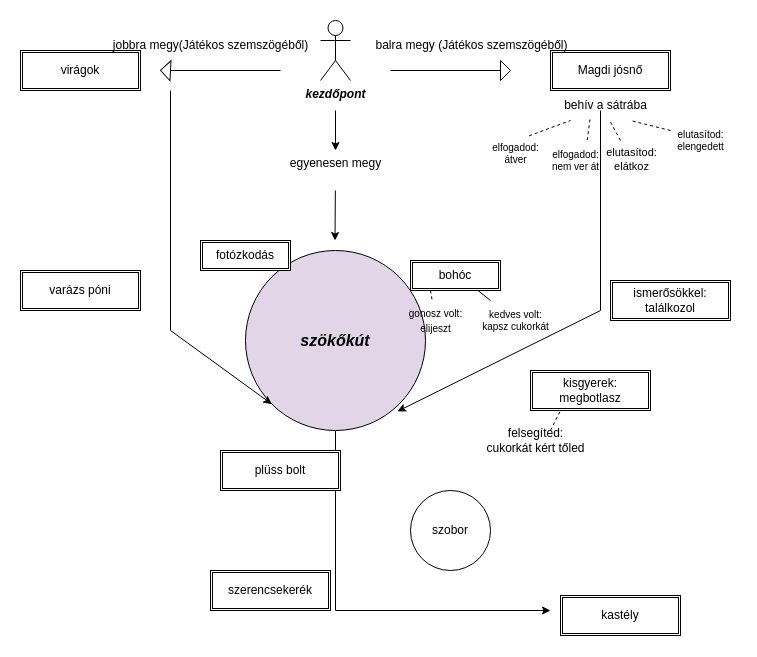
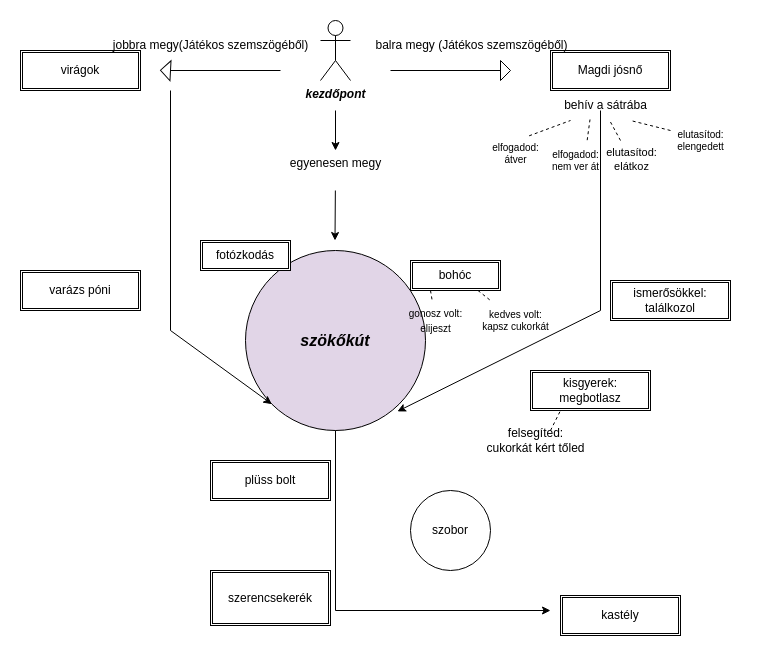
(484, 296) -> (484, 296)
(281, 471) -> (271, 481)
(271, 591) -> (271, 598)
